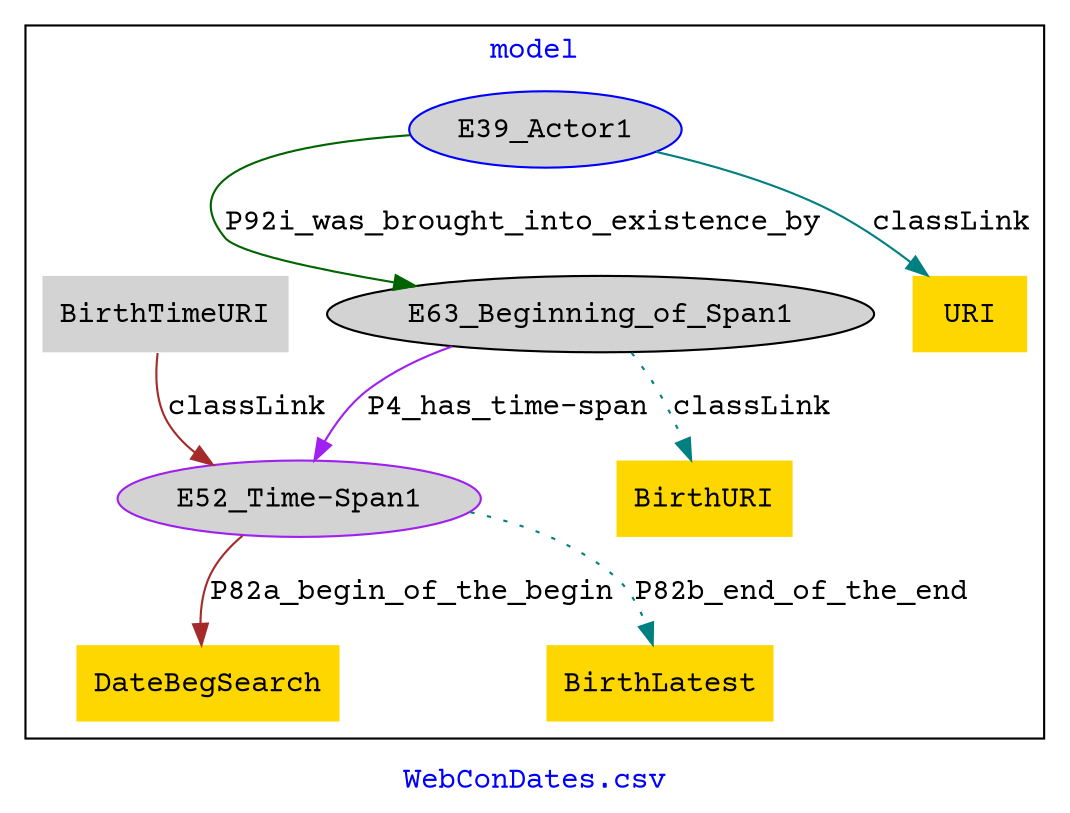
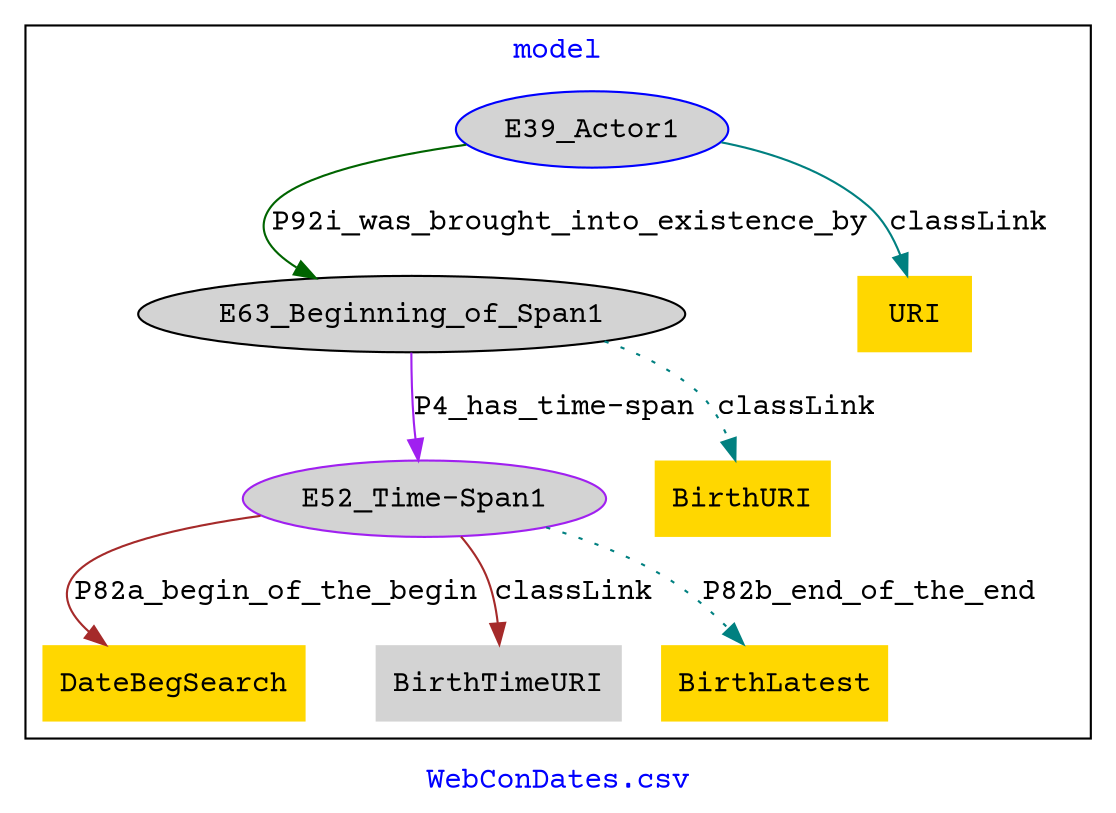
(161, 409) -> (487, 577)
